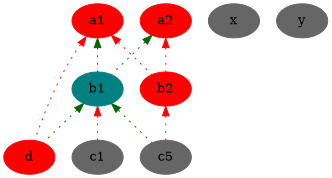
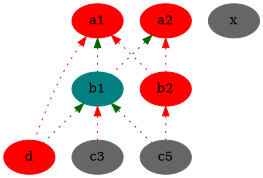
(302, 21) -> none
(98, 157) -> (98, 157)
